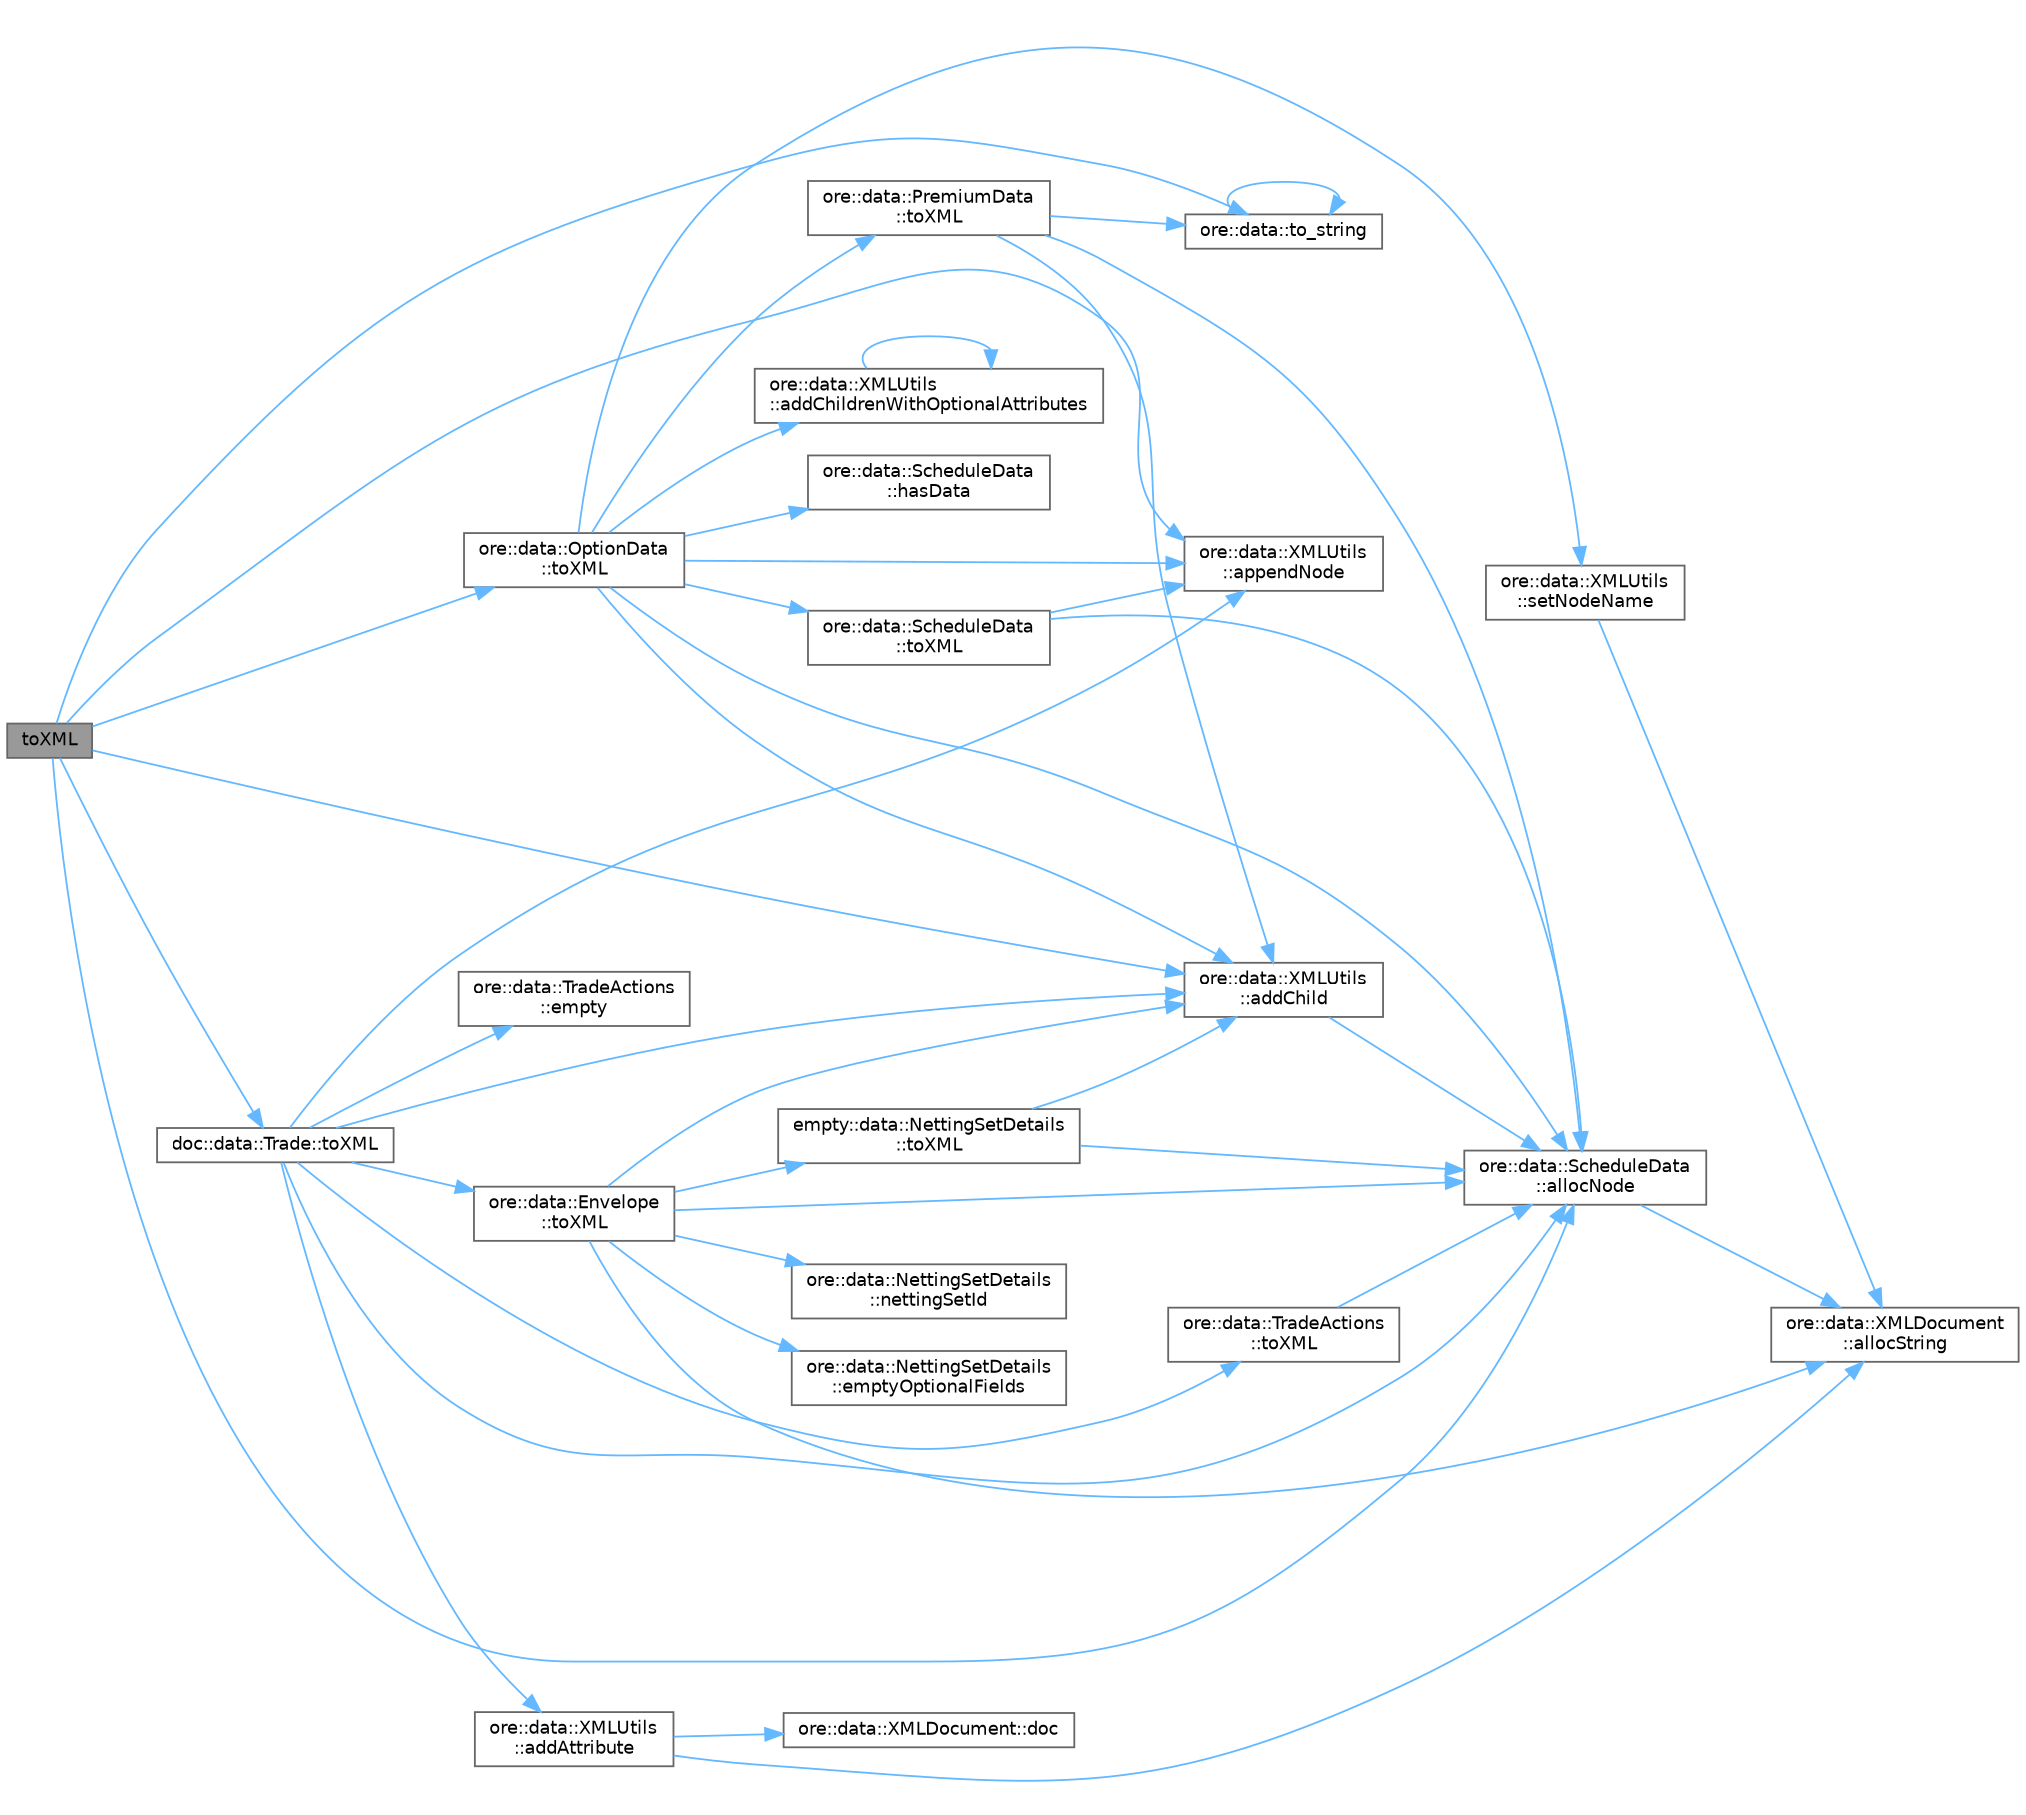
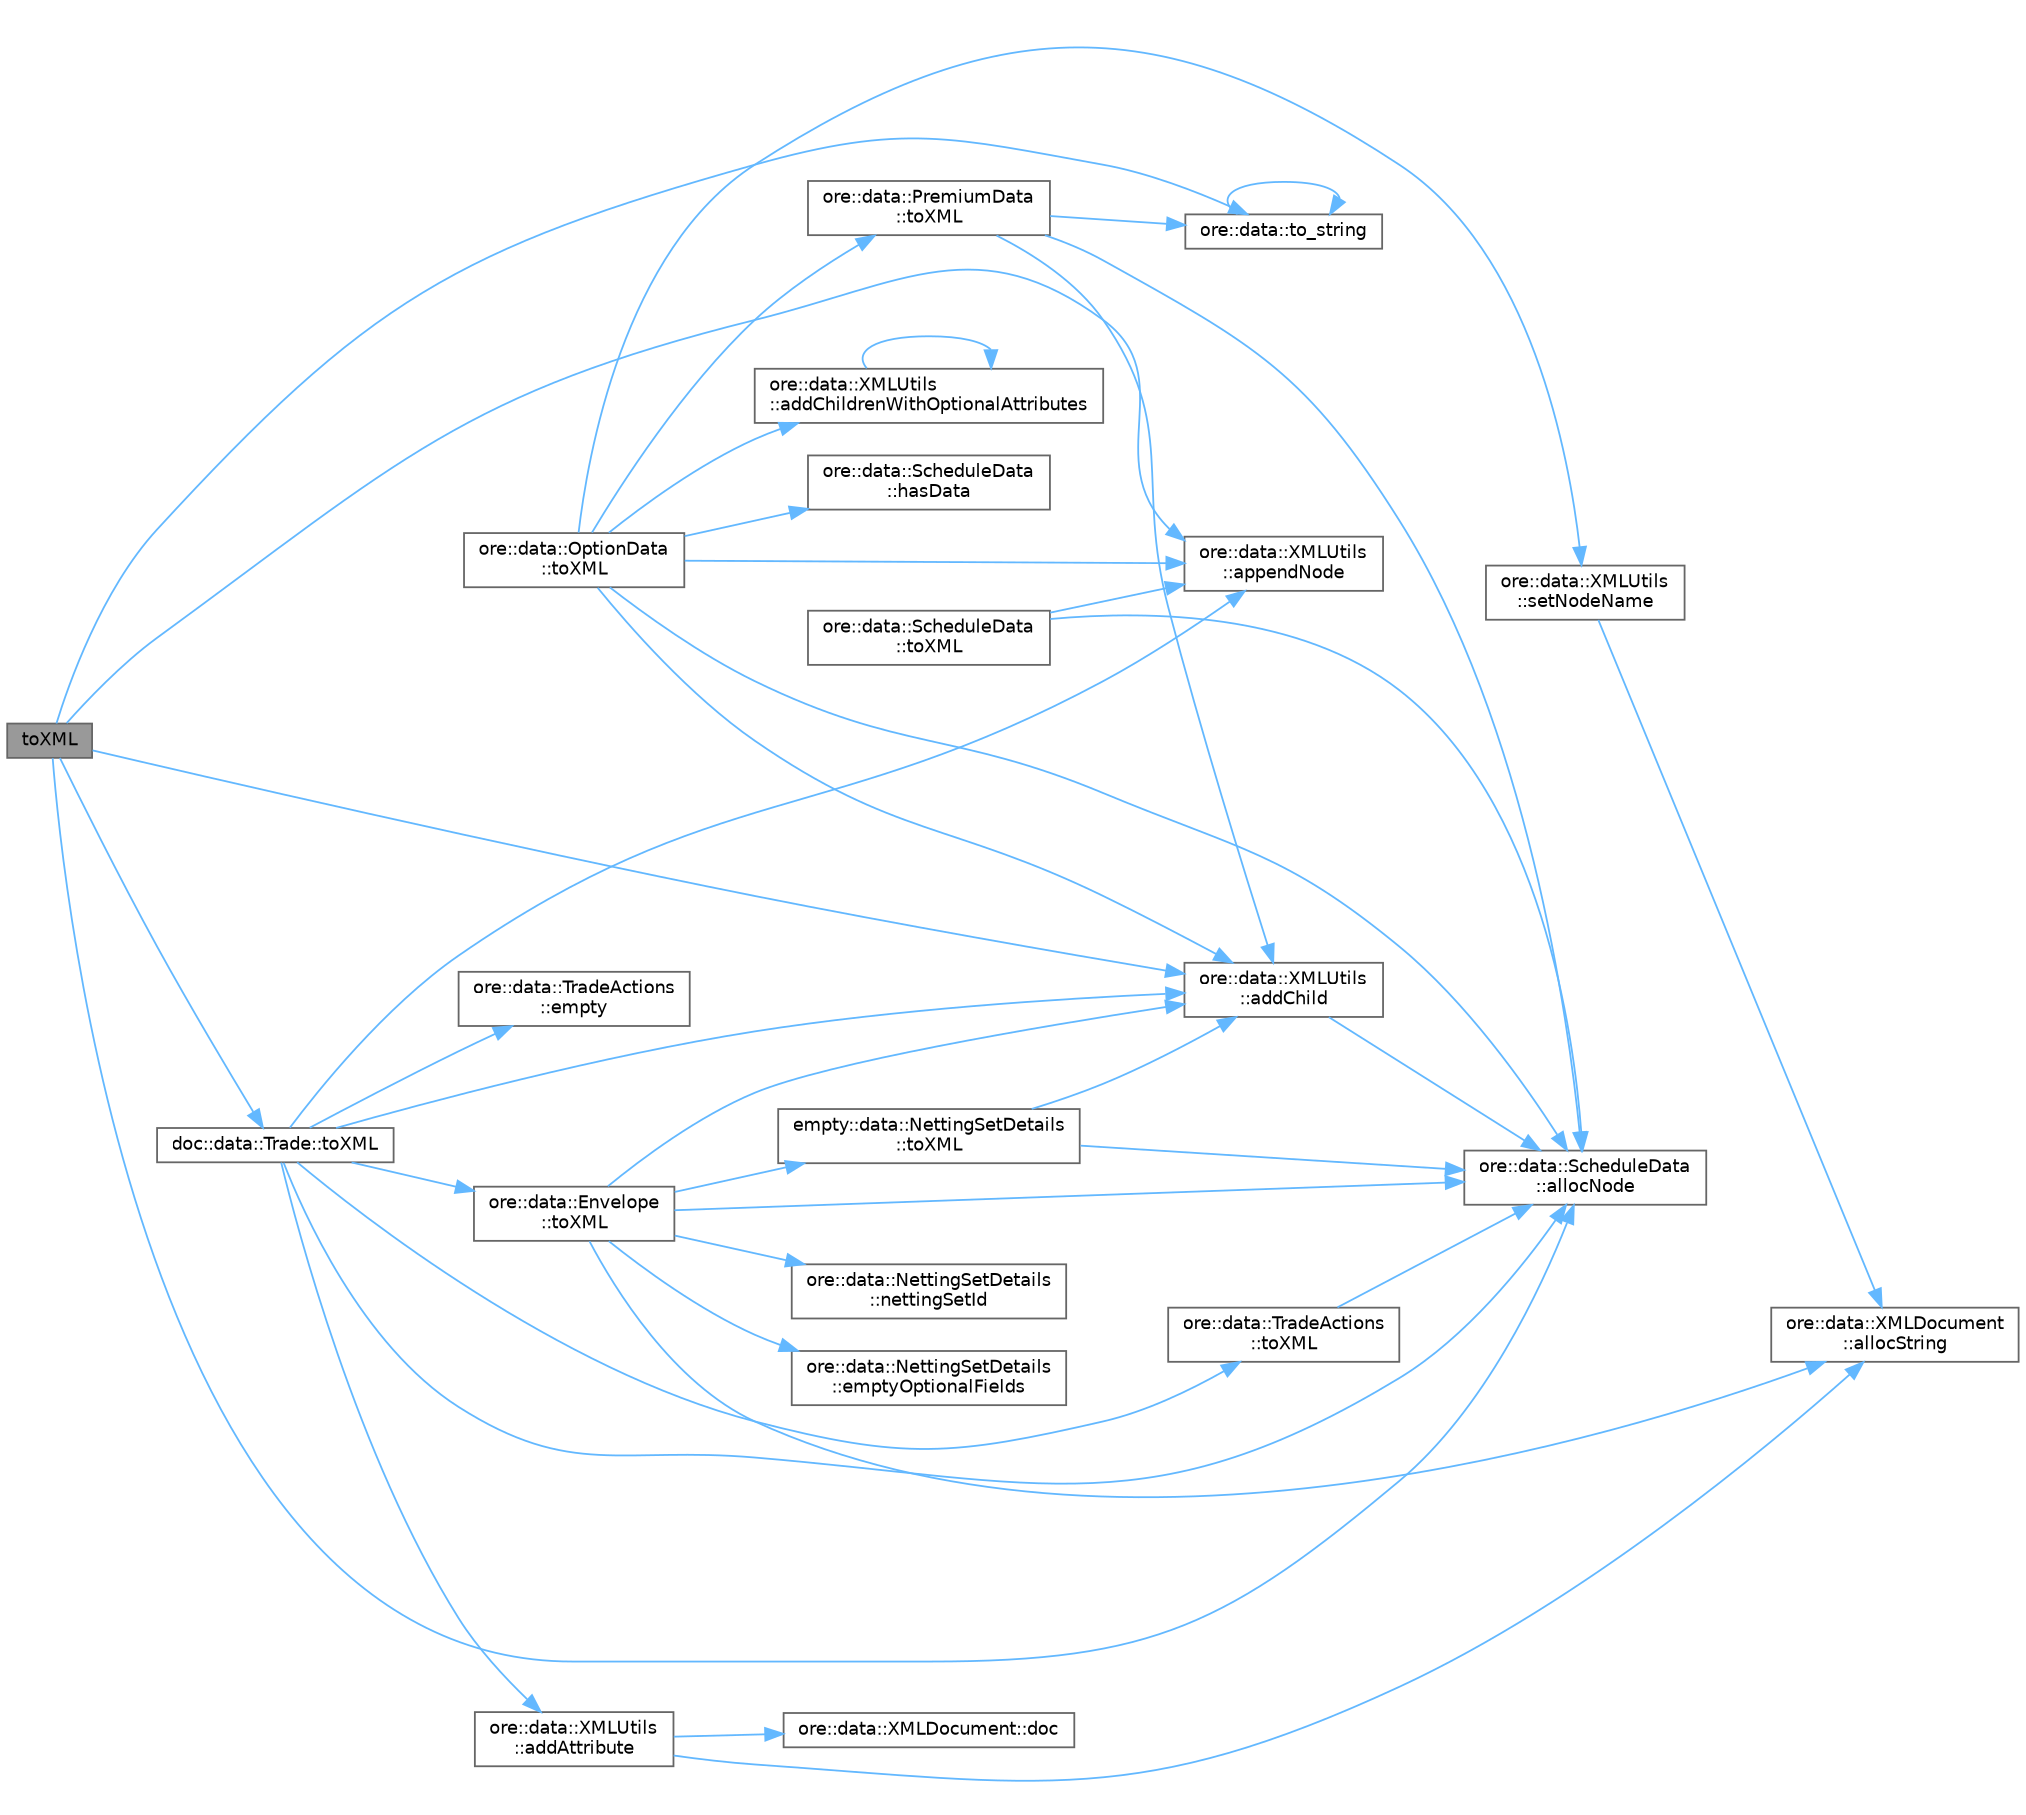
(737, 596) -> none
(285, 660) -> none
(1732, 1252) -> none
